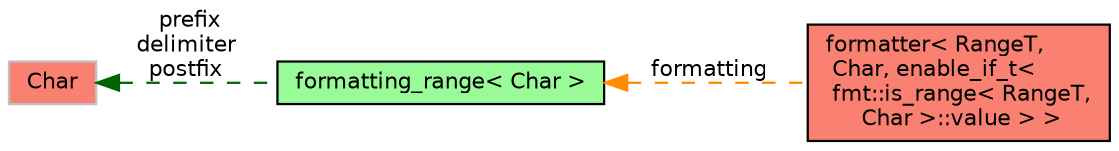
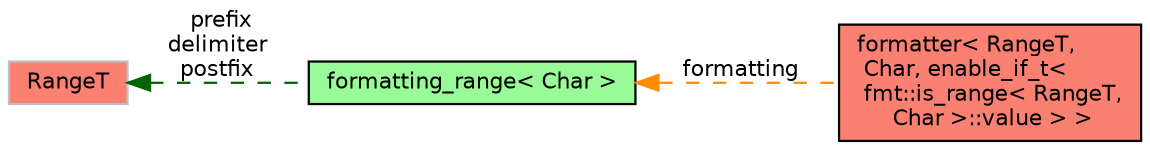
(53, 83) -> (68, 83)
